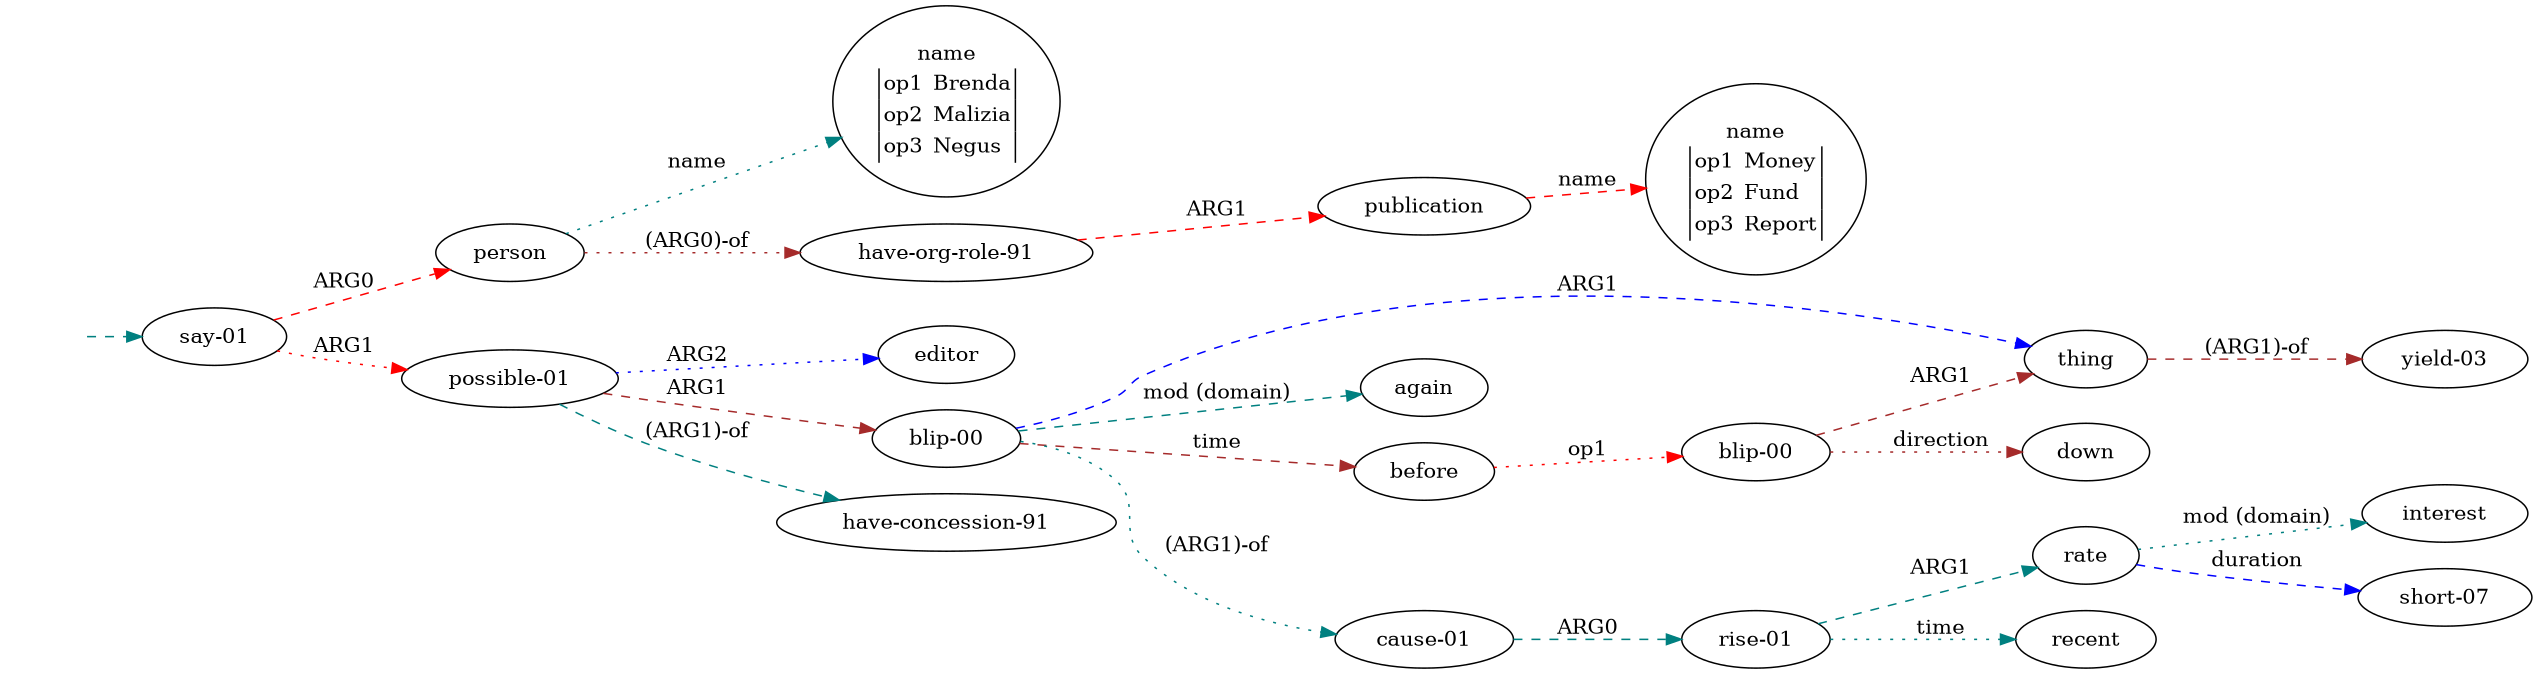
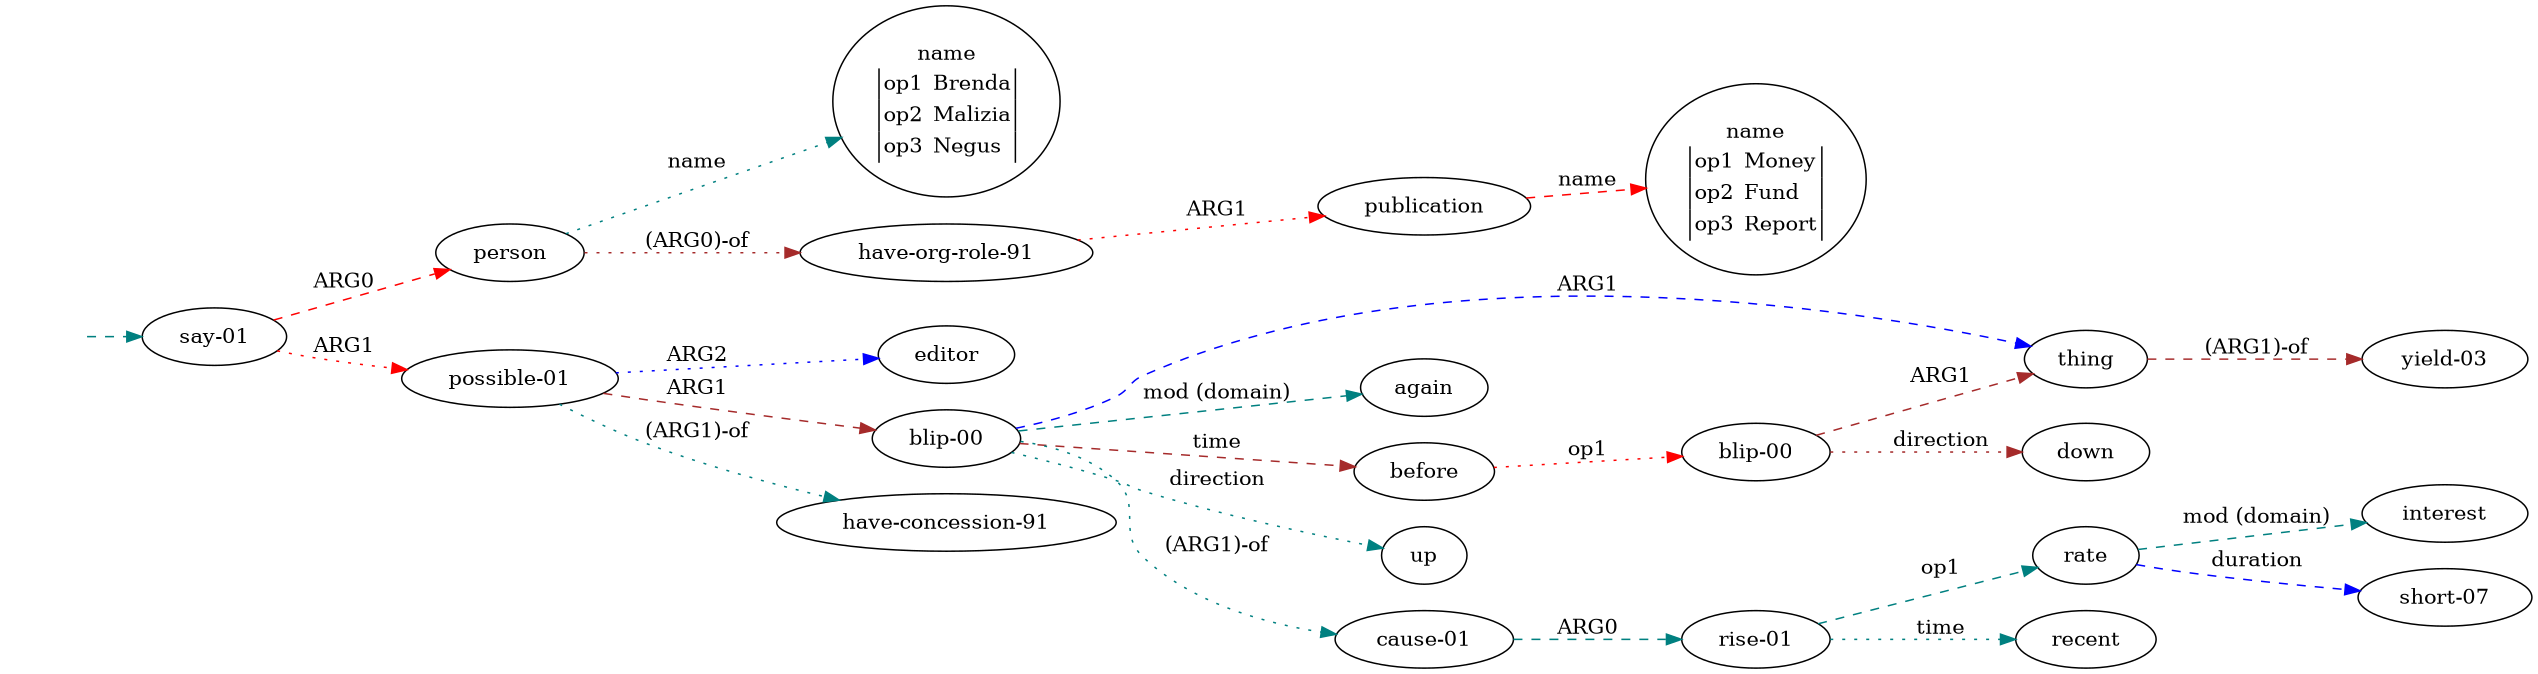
(1194, 229) -> (1194, 229)
(689, 459) -> (689, 459)
(2245, 537) -> (2245, 537)
none -> (1424, 555)
(1941, 568) -> (1941, 568)
